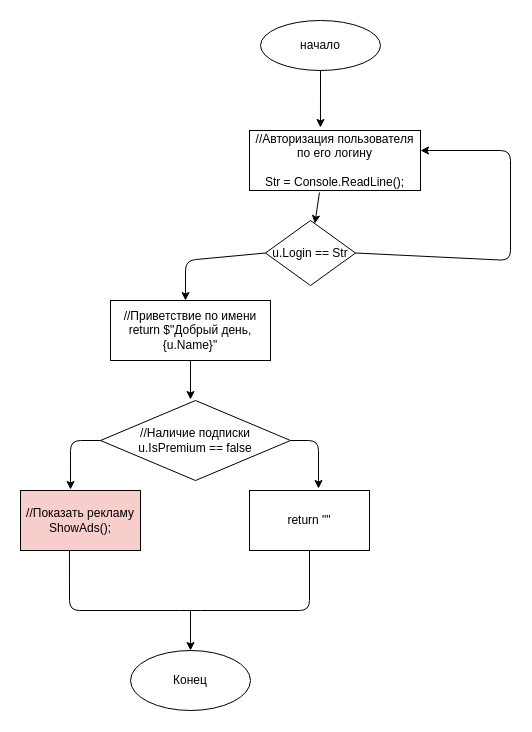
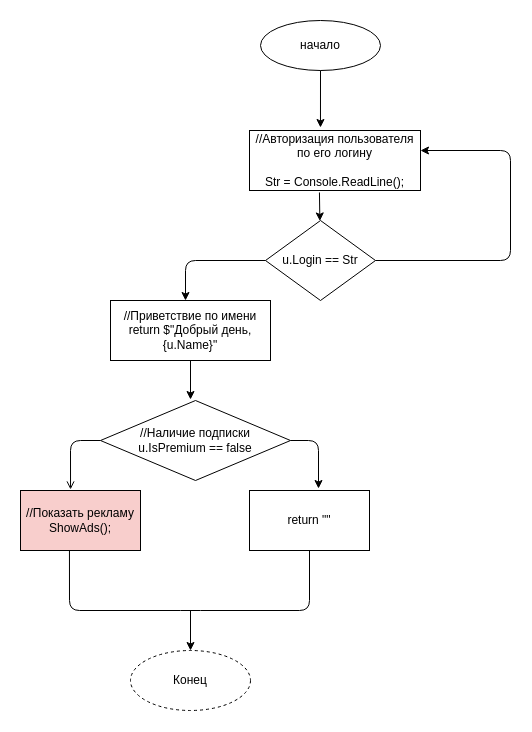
(311, 253) -> (321, 261)
(71, 481) -> (71, 482)
(191, 681) -> (191, 681)
